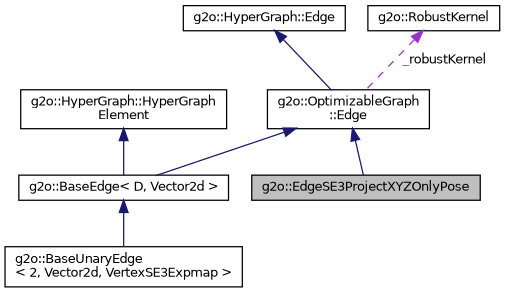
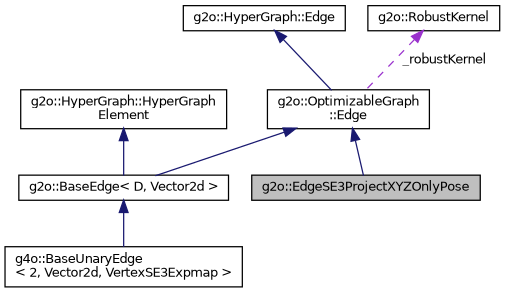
(124, 267) -> (124, 267)
